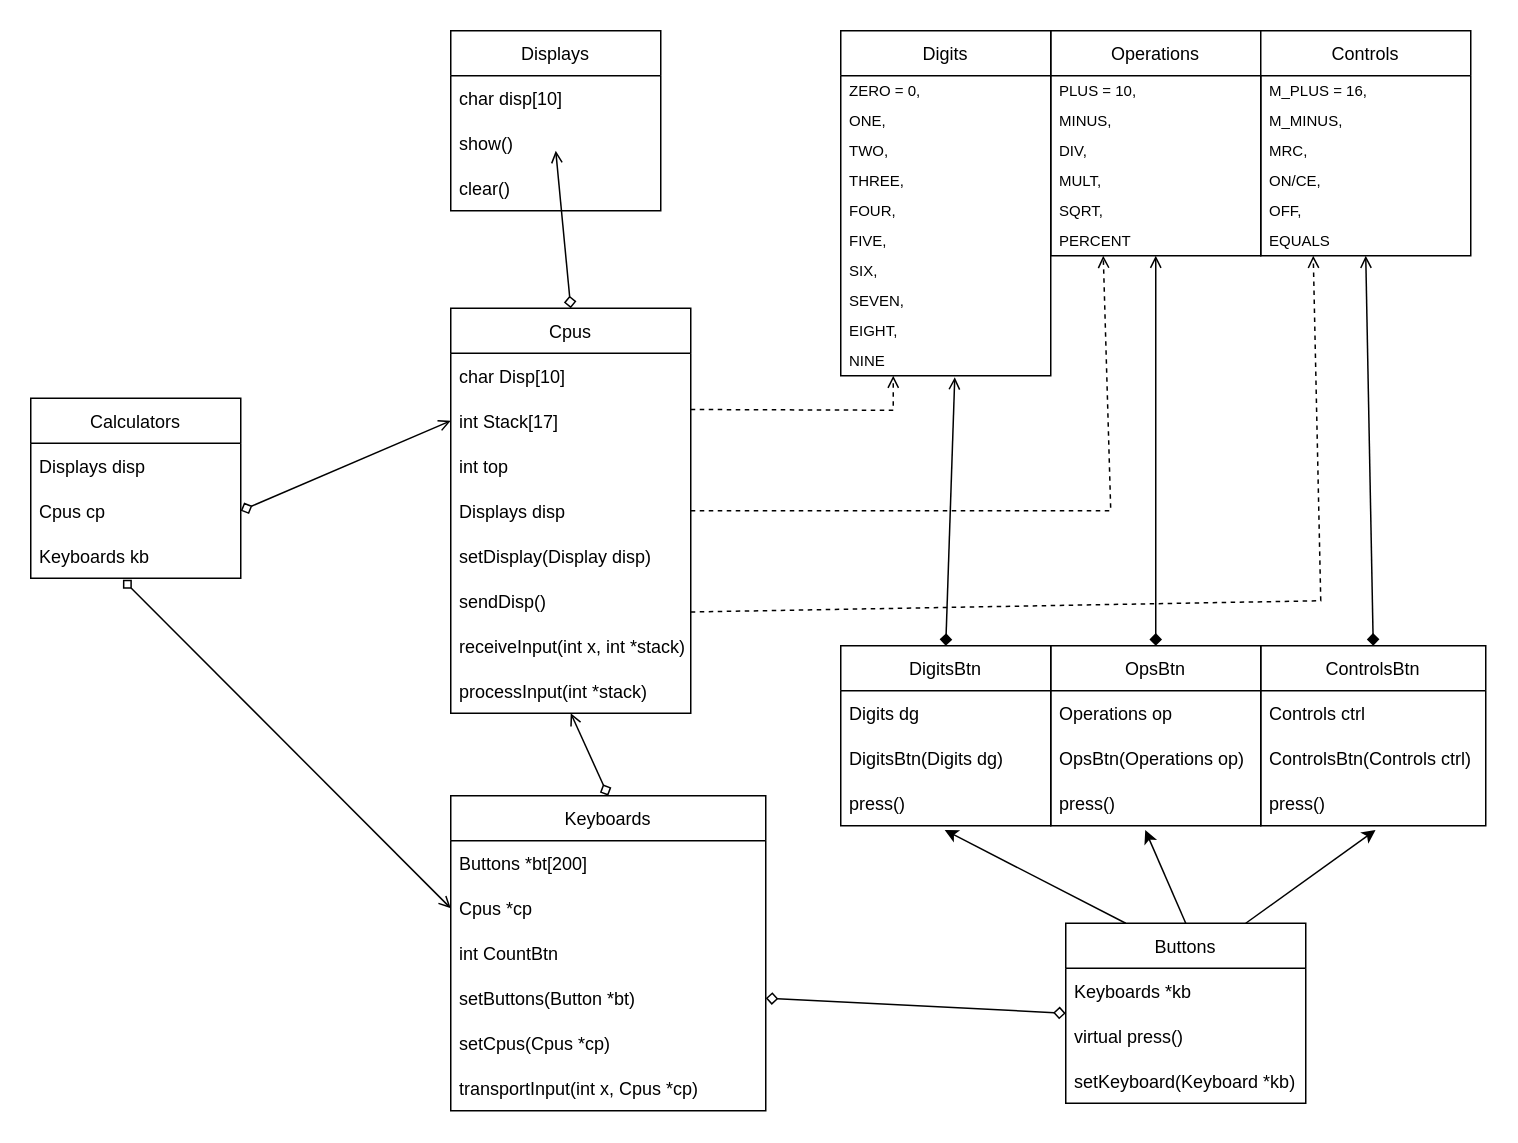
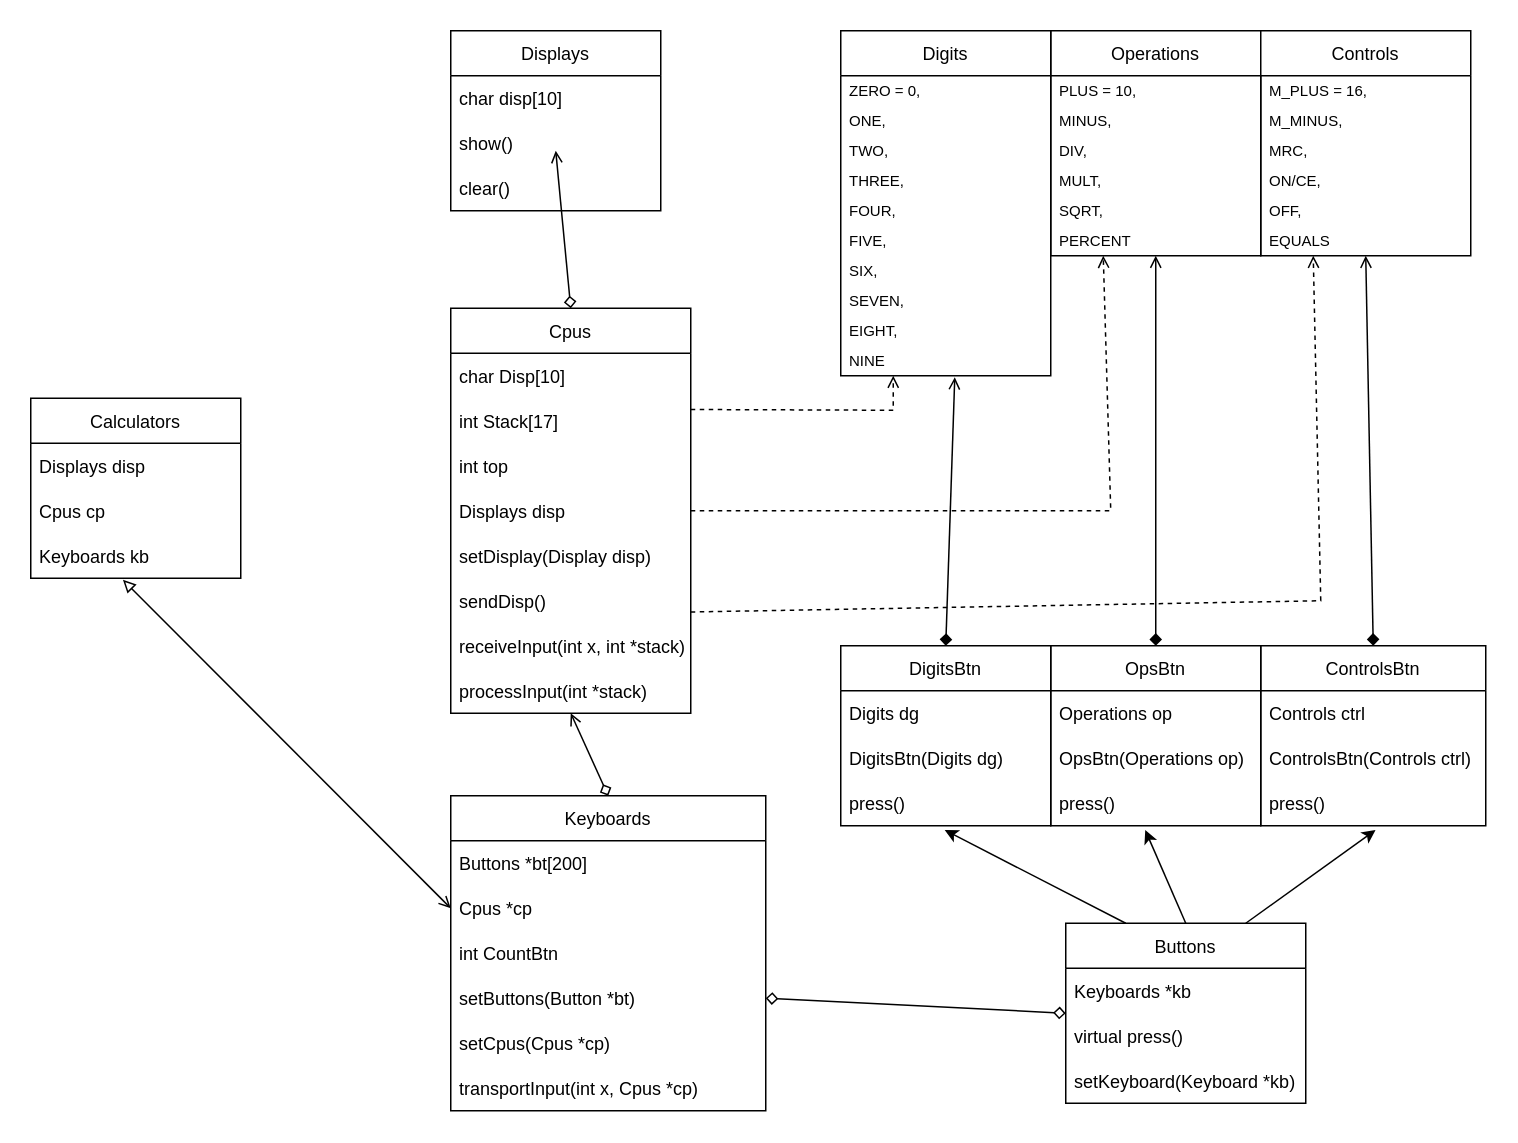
(350, 464) -> none
(132, 589) -> (132, 589)
